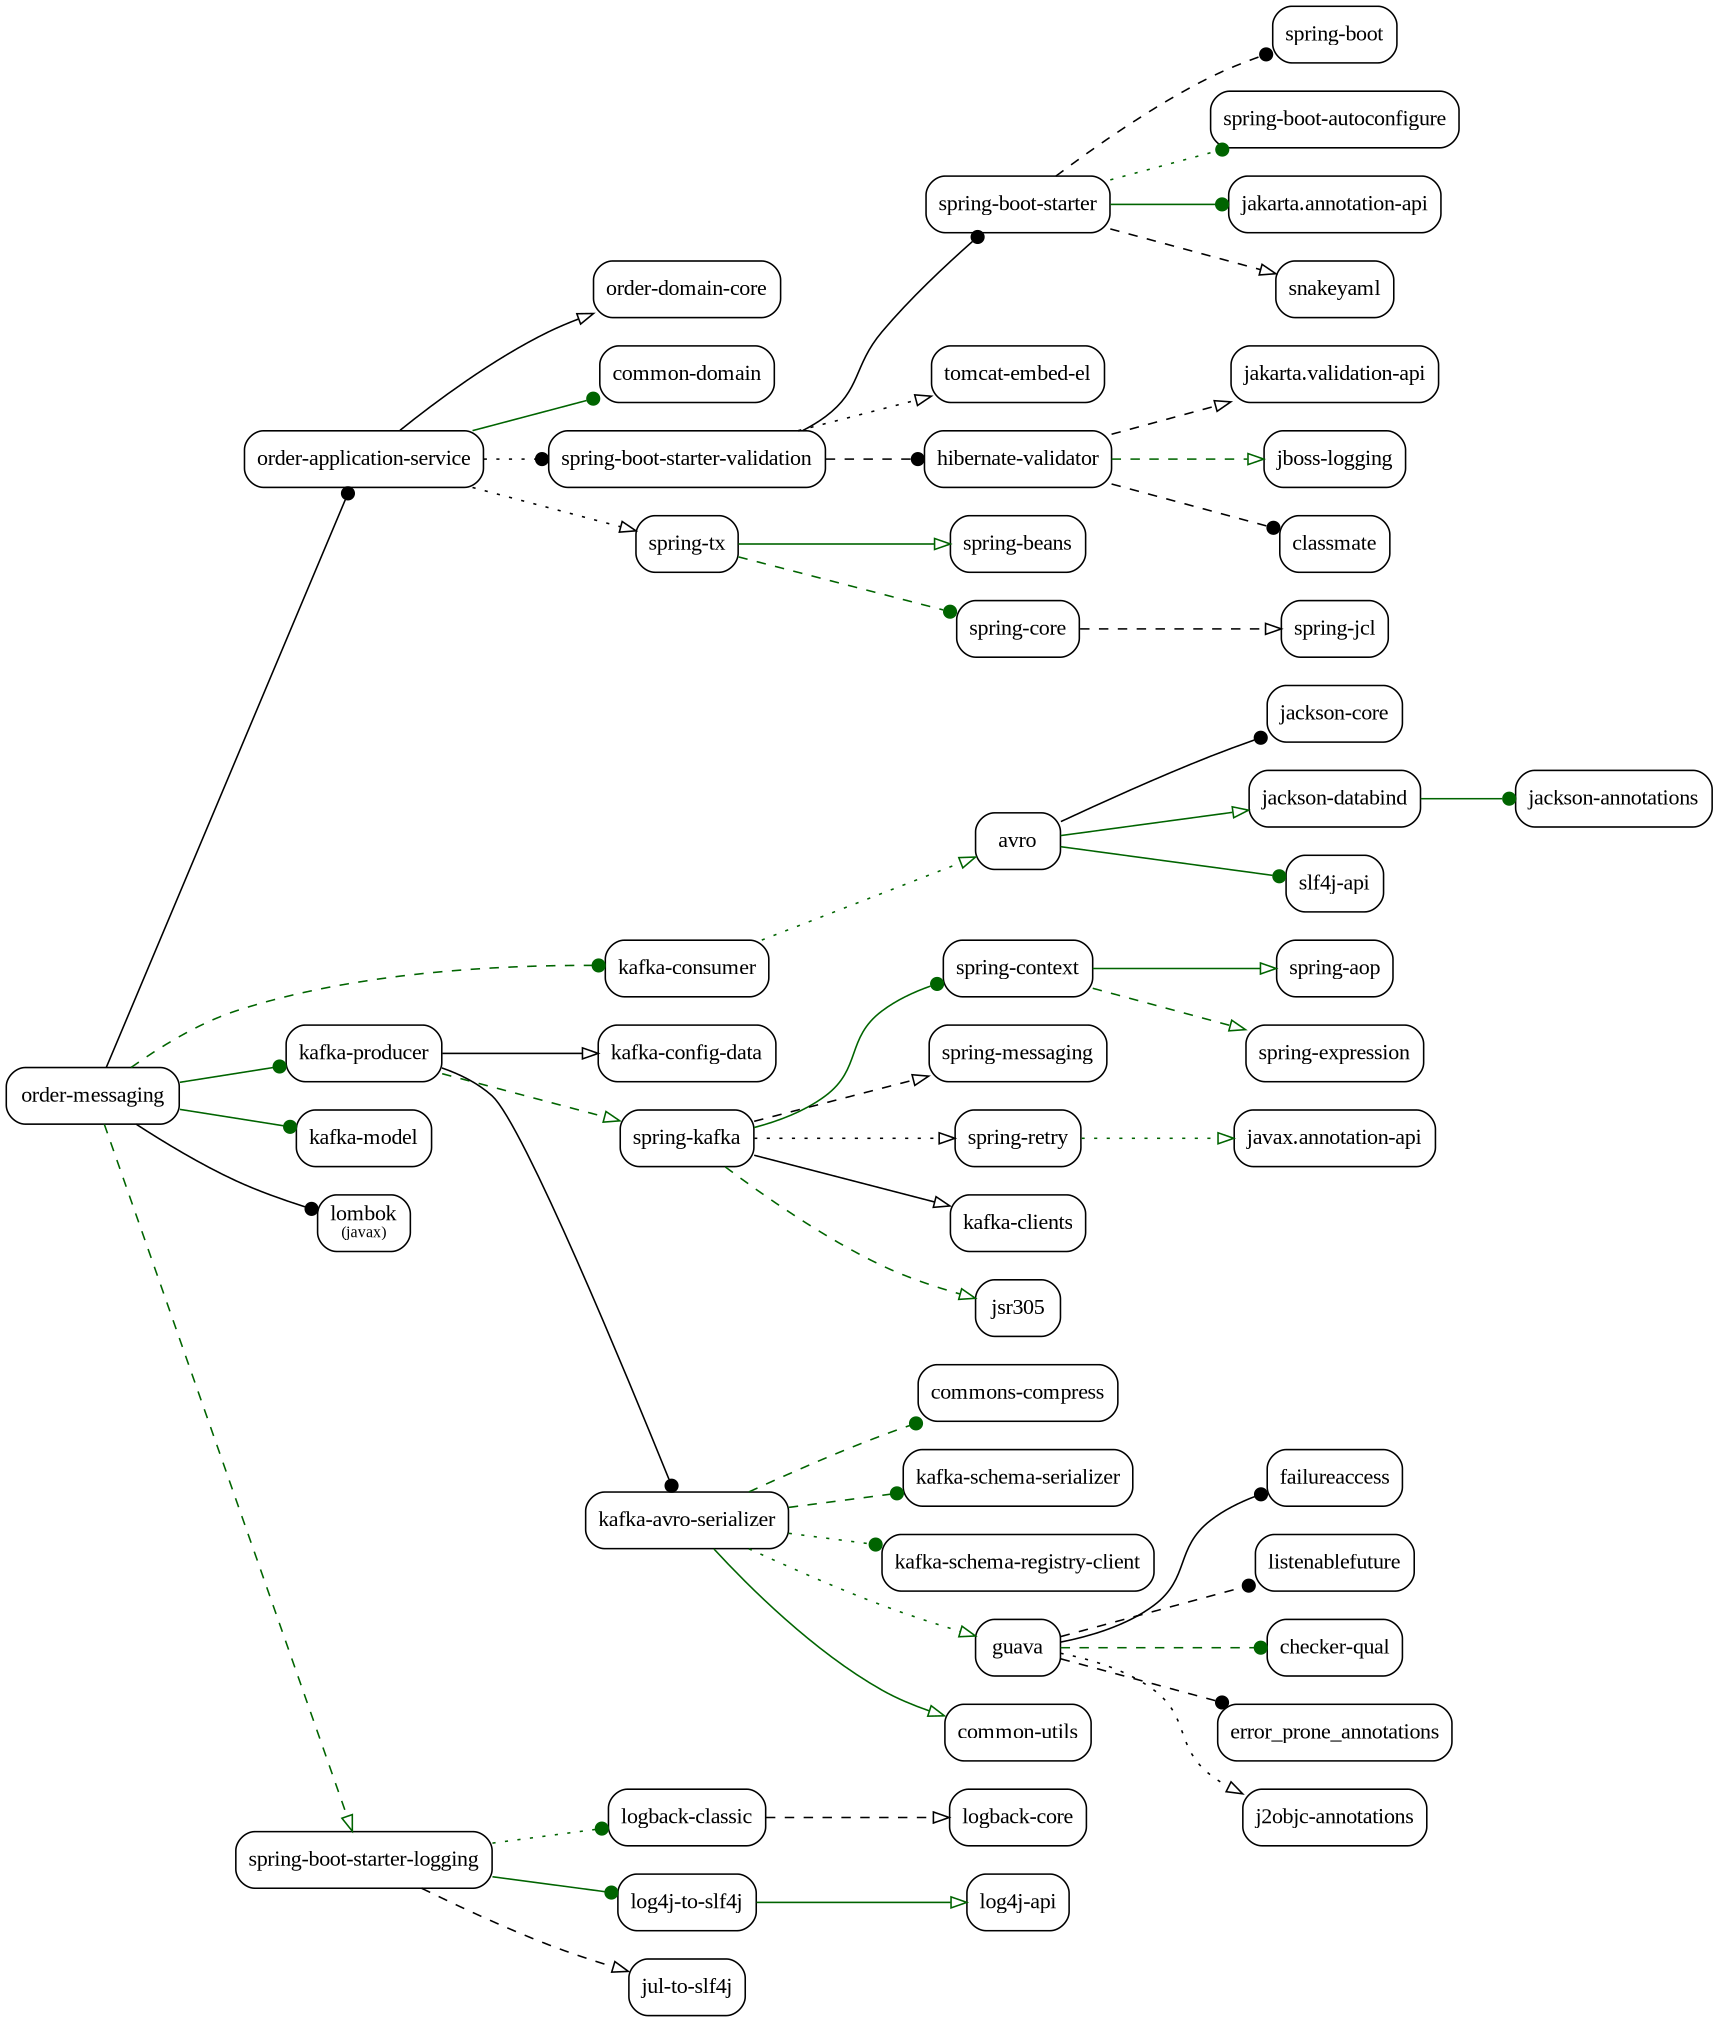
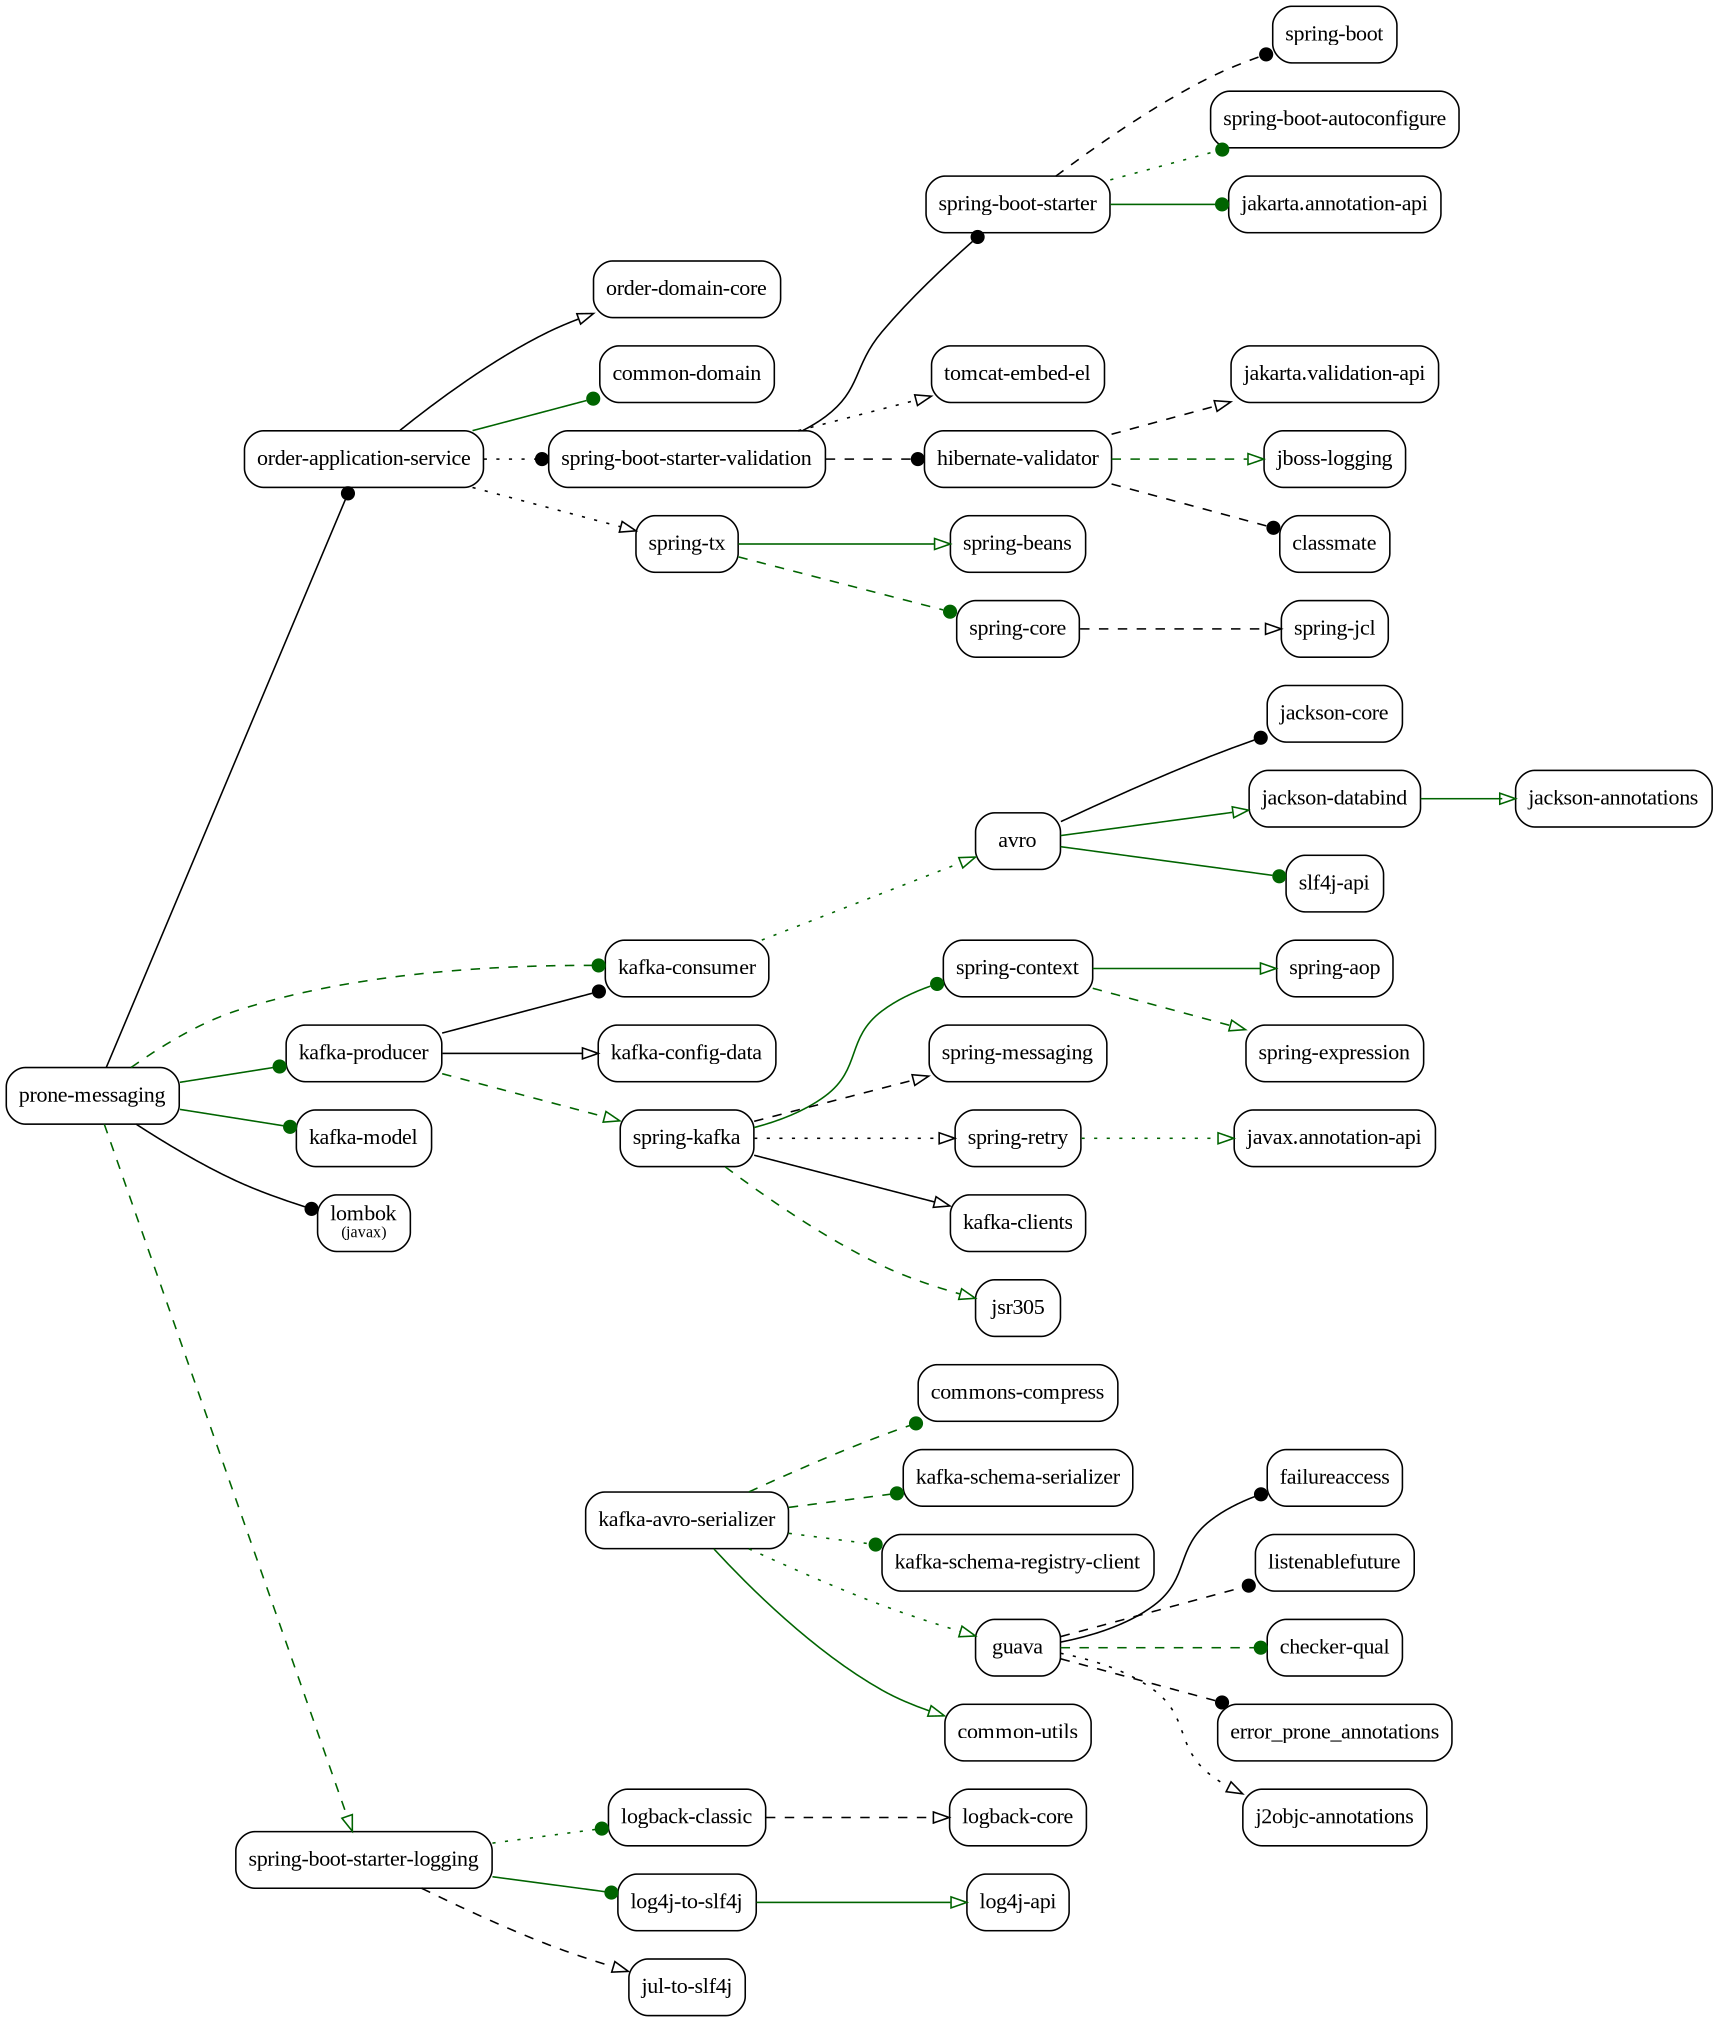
(1335, 289) -> none
(1461, 799) -> (1461, 799)
(93, 1096) -> (93, 1096)
(576, 1258) -> (517, 1013)
